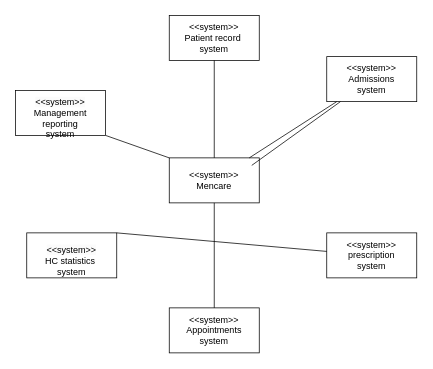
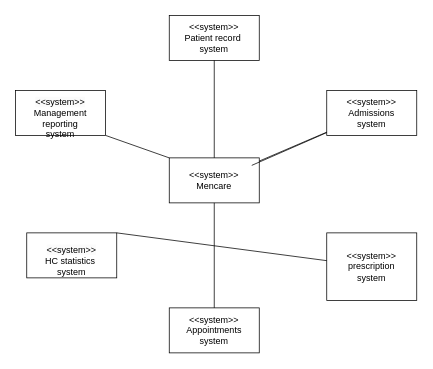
(372, 79) -> (372, 113)
(372, 255) -> (372, 267)
